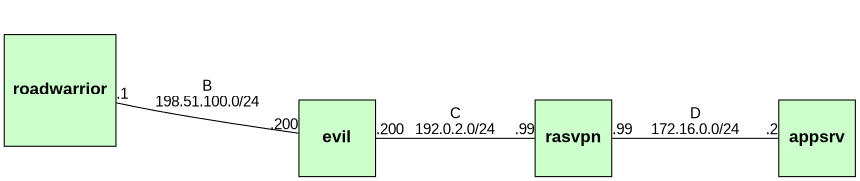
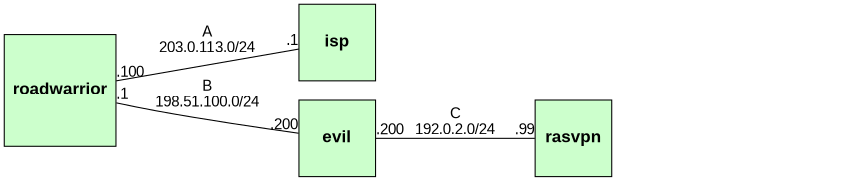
none -> (337, 43)
(817, 138) -> none
